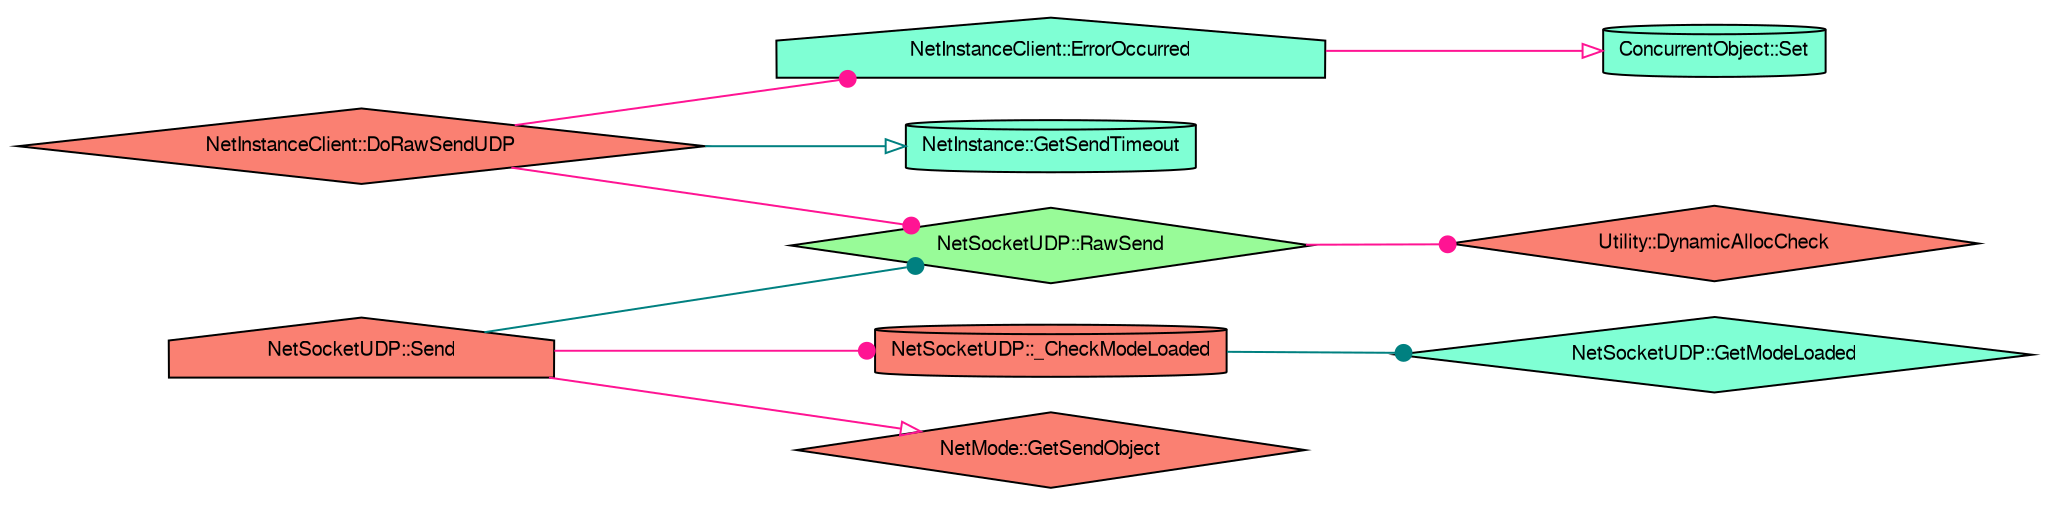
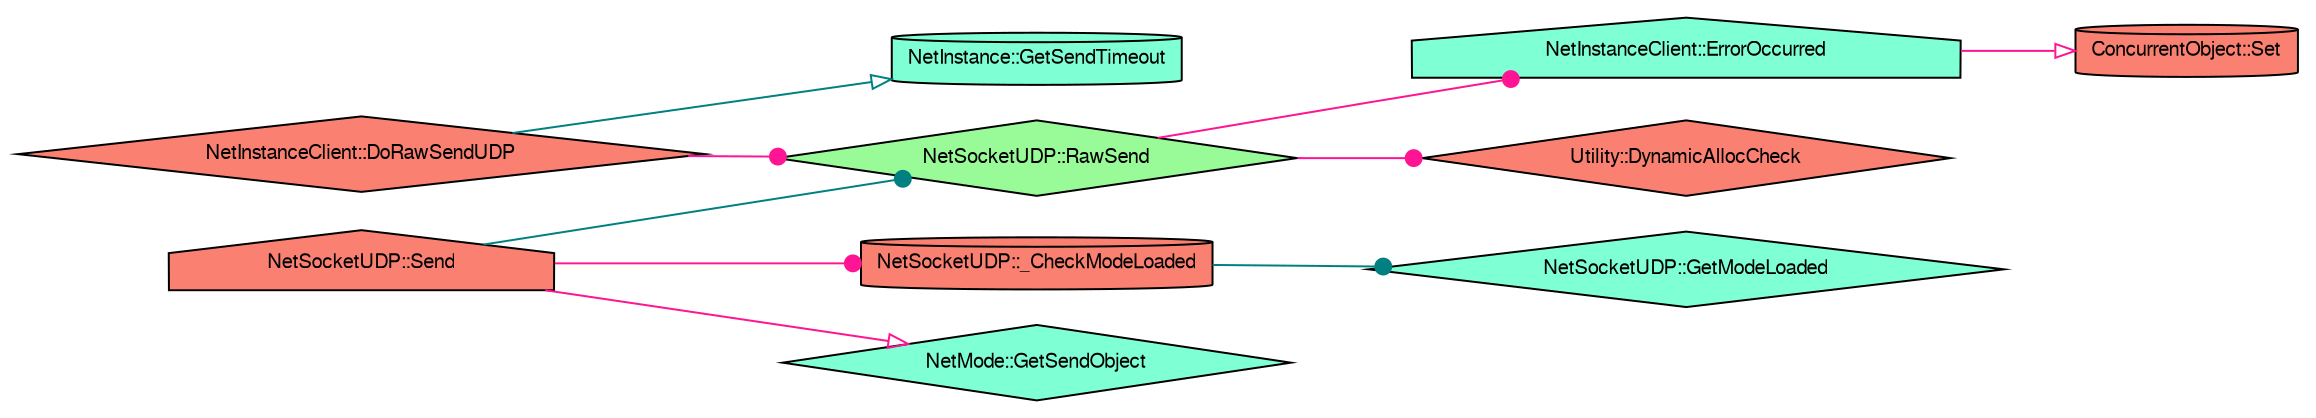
(1714, 51) -> (2187, 51)
(677, 103) -> (1330, 109)
(1051, 450) -> (1037, 363)
